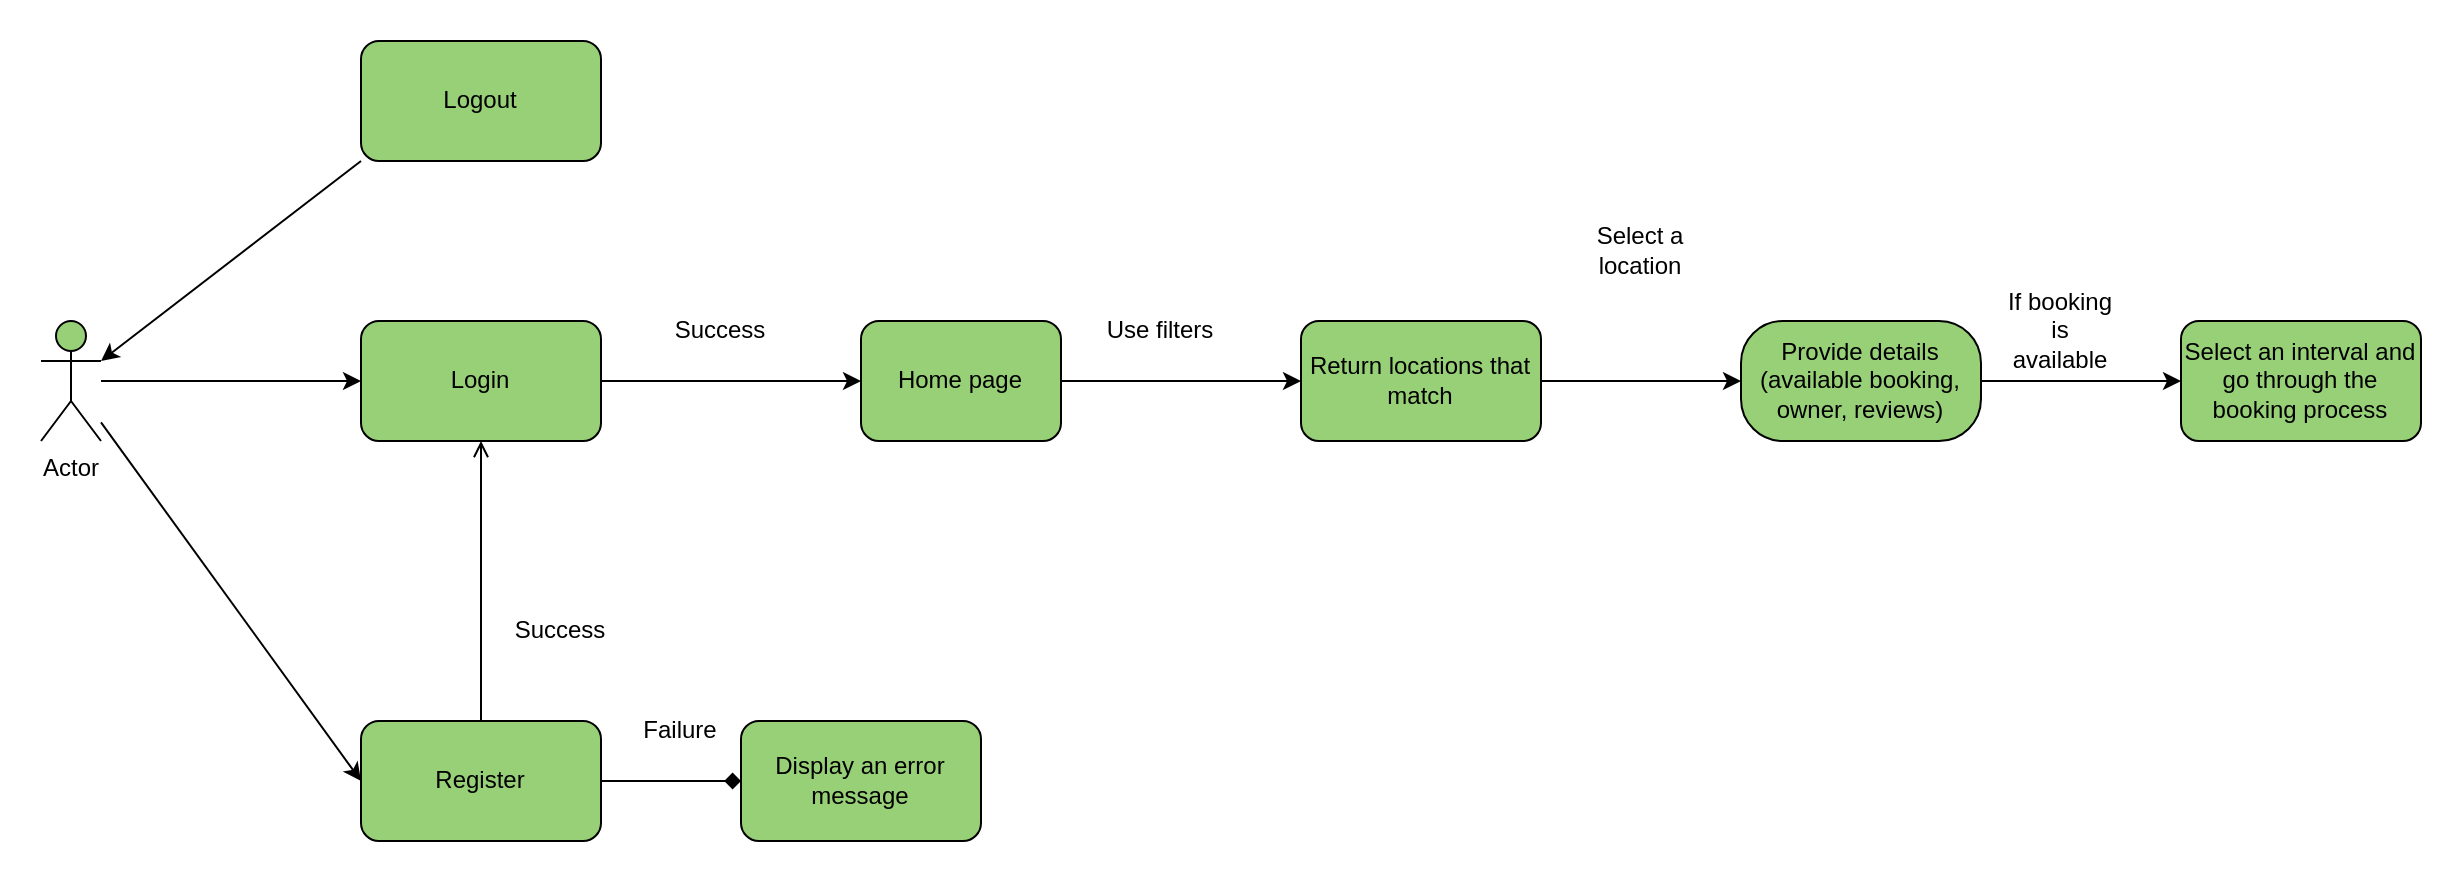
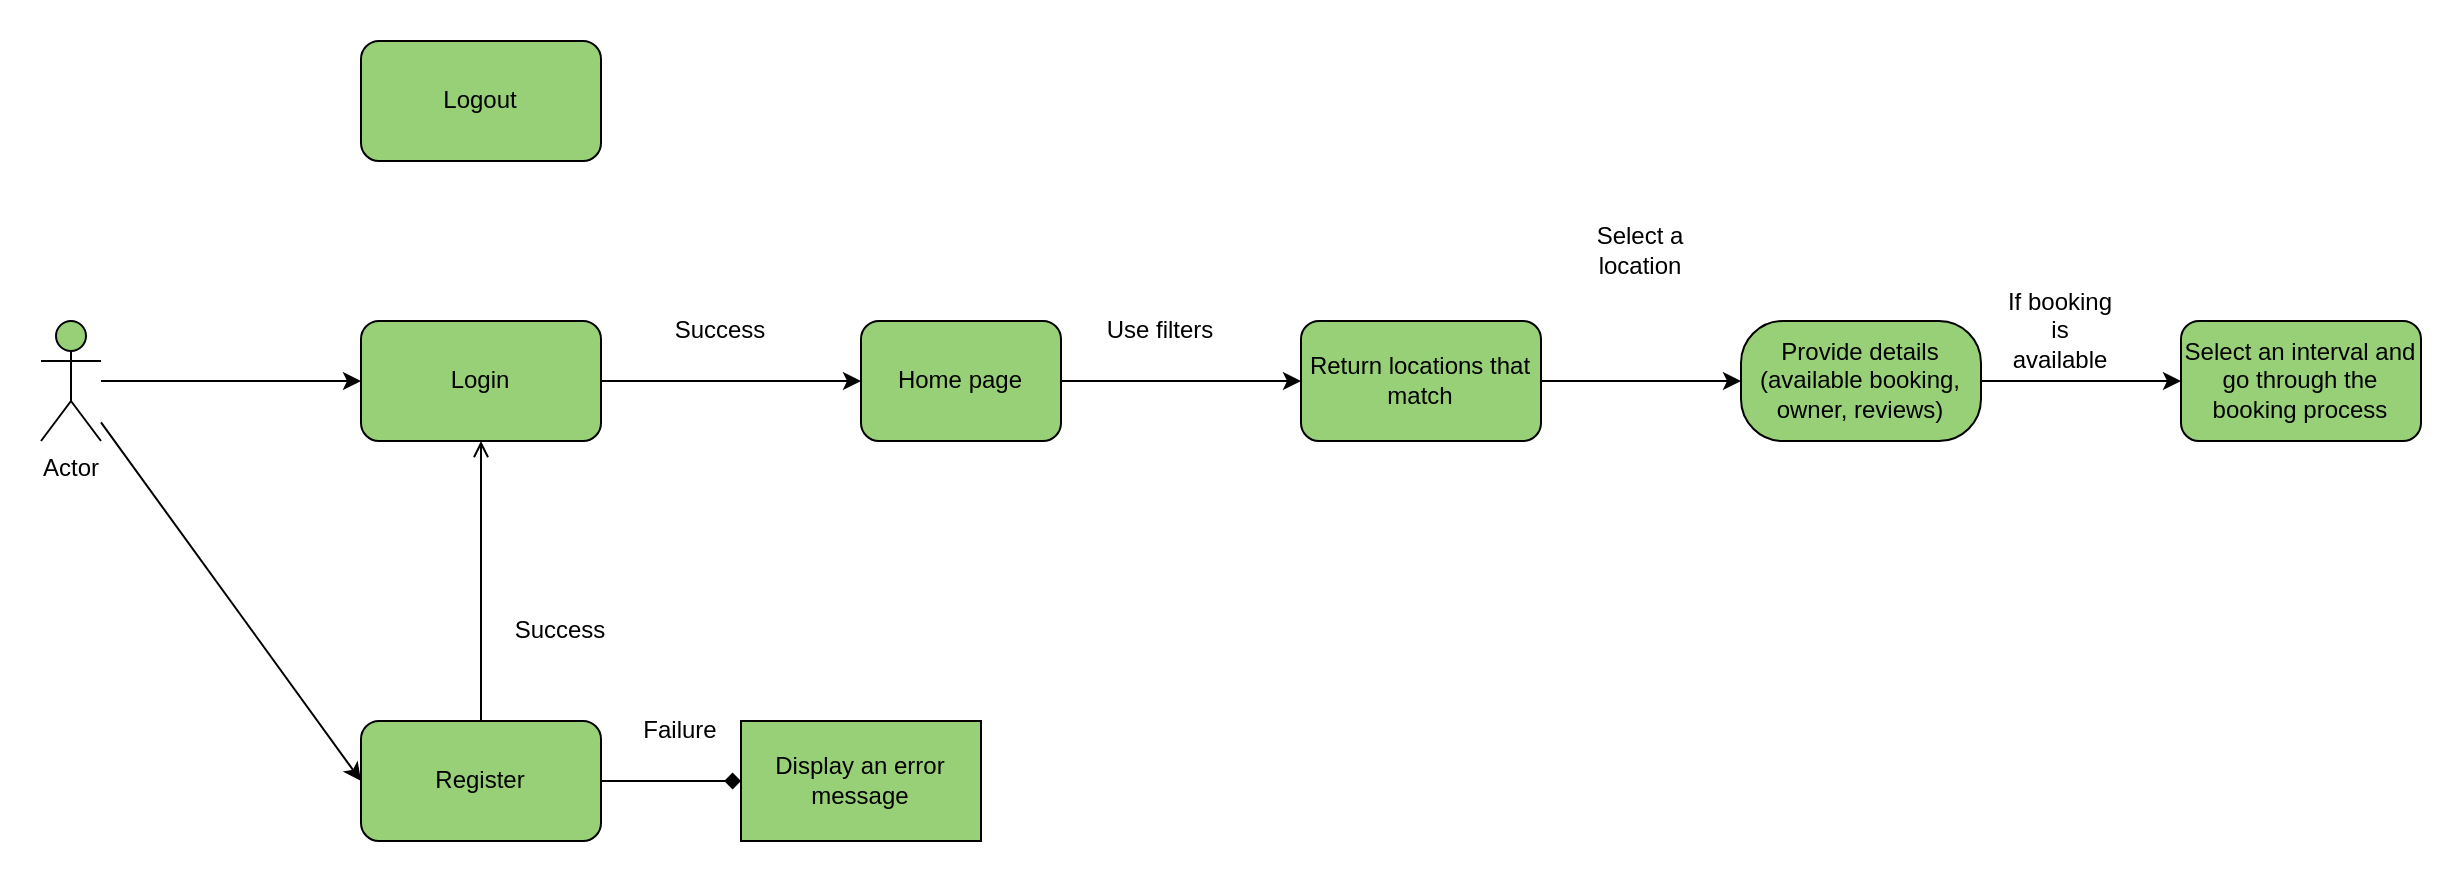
(236, 257) -> none
(861, 781) -> (861, 781)
